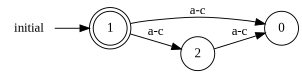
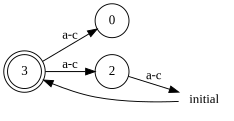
(110, 28) -> (24, 72)
(235, 42) -> (149, 83)
